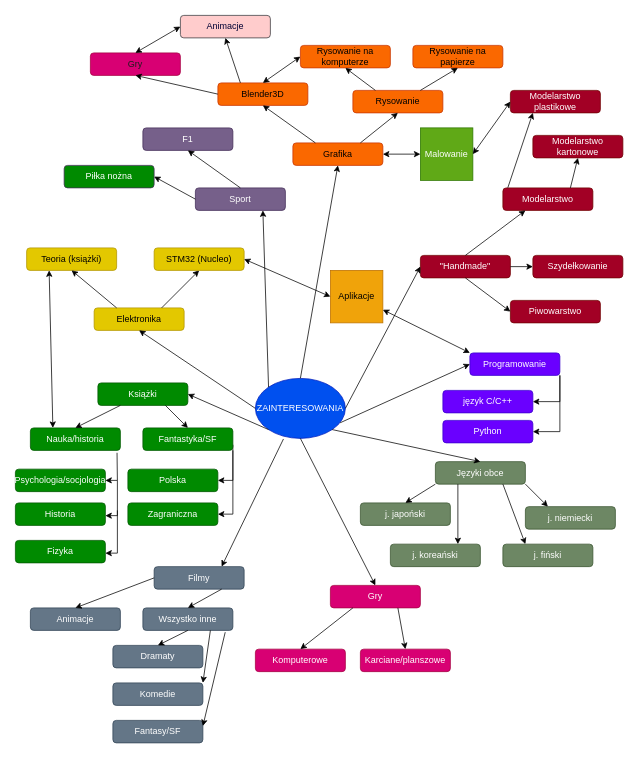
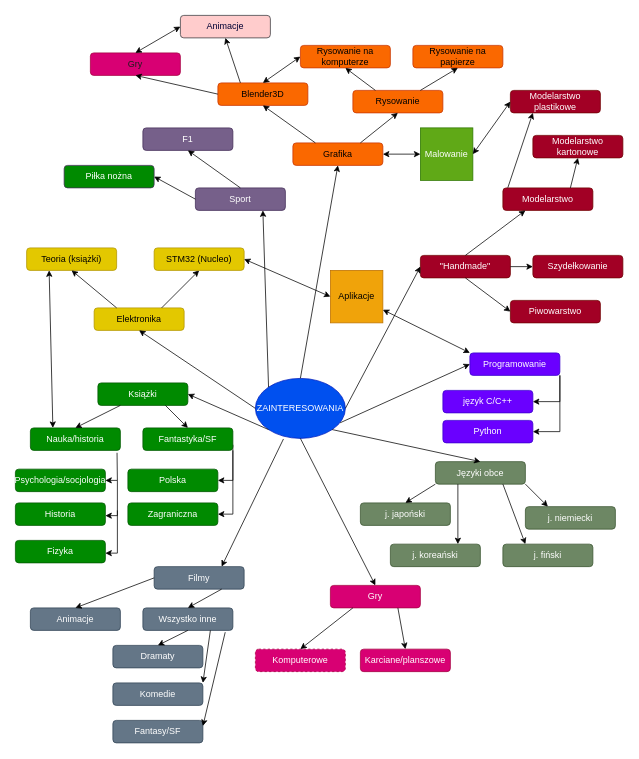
(300, 660) -> (300, 660)
